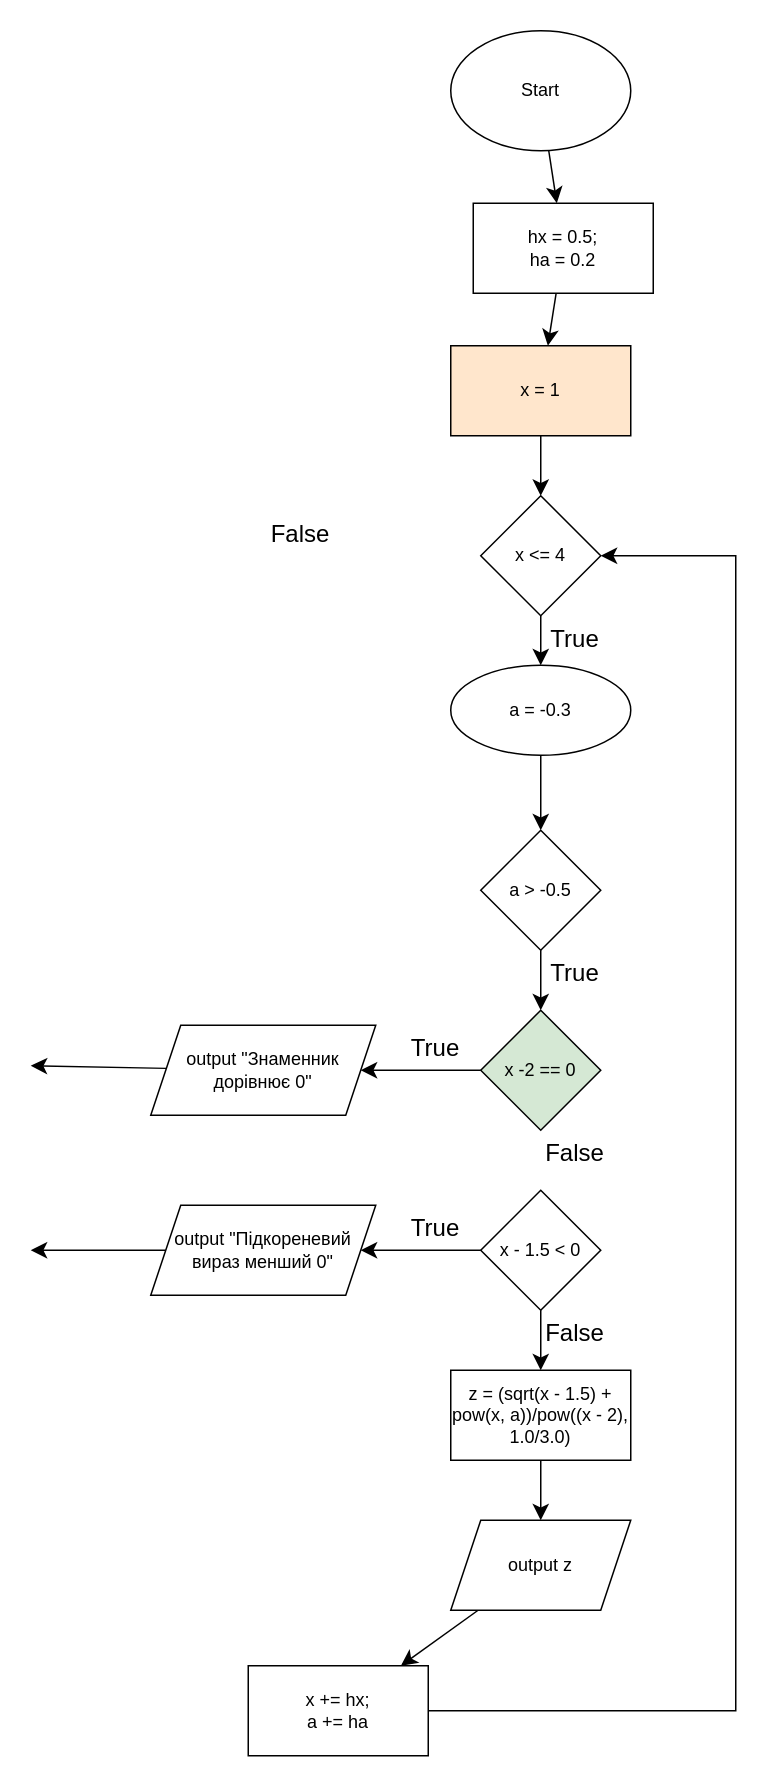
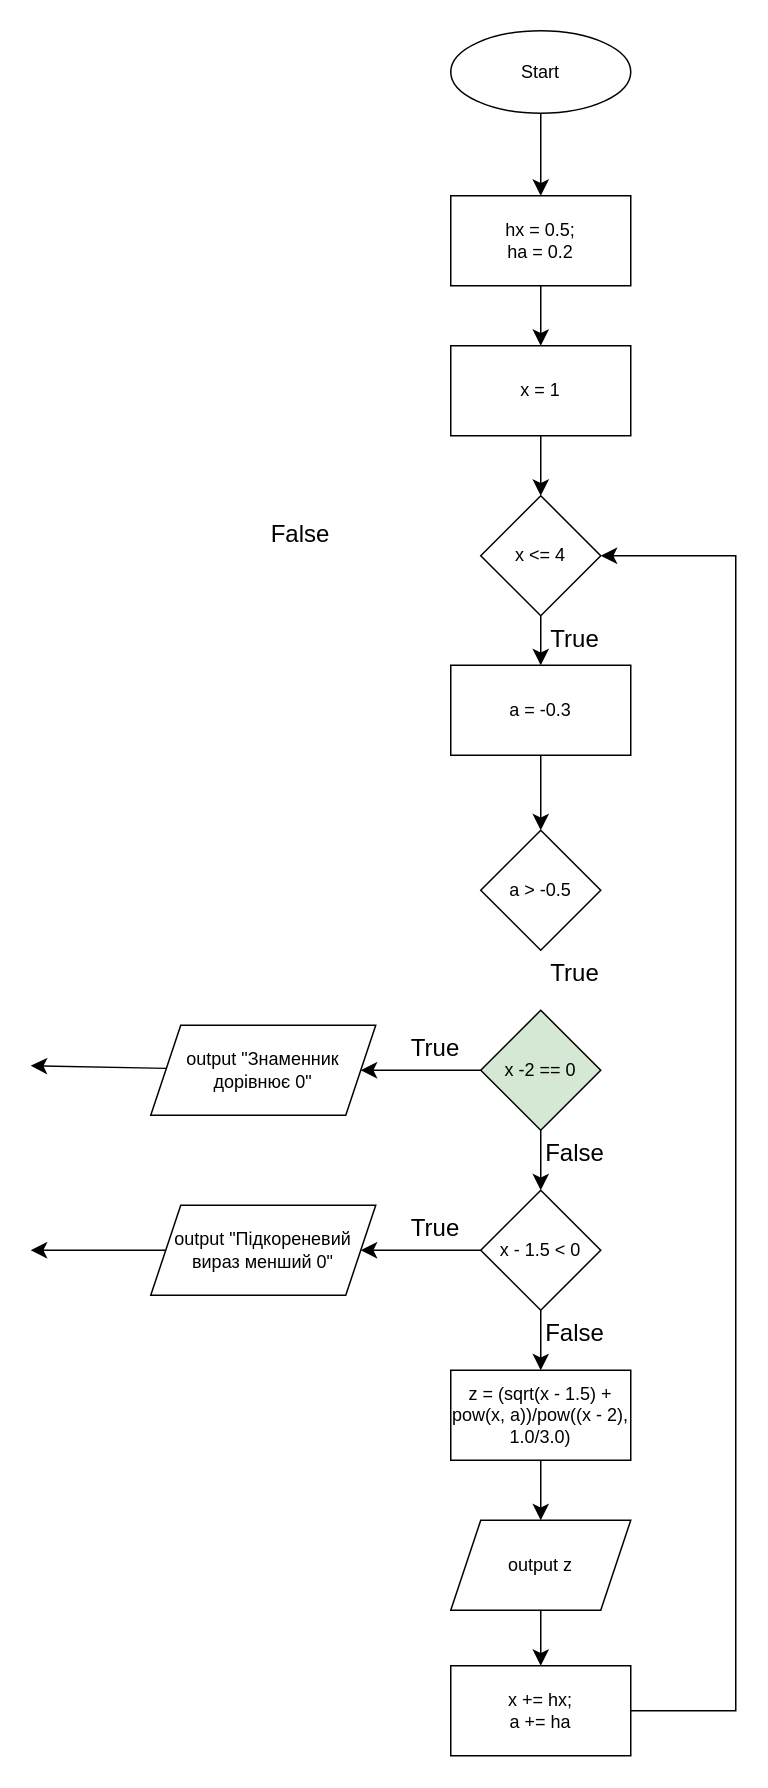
(541, 91) -> (541, 72)
(563, 248) -> (541, 241)
(541, 391) -> (541, 391)
(541, 710) -> (541, 710)
(541, 975) -> none
none -> (541, 1155)
(338, 1711) -> (541, 1711)
